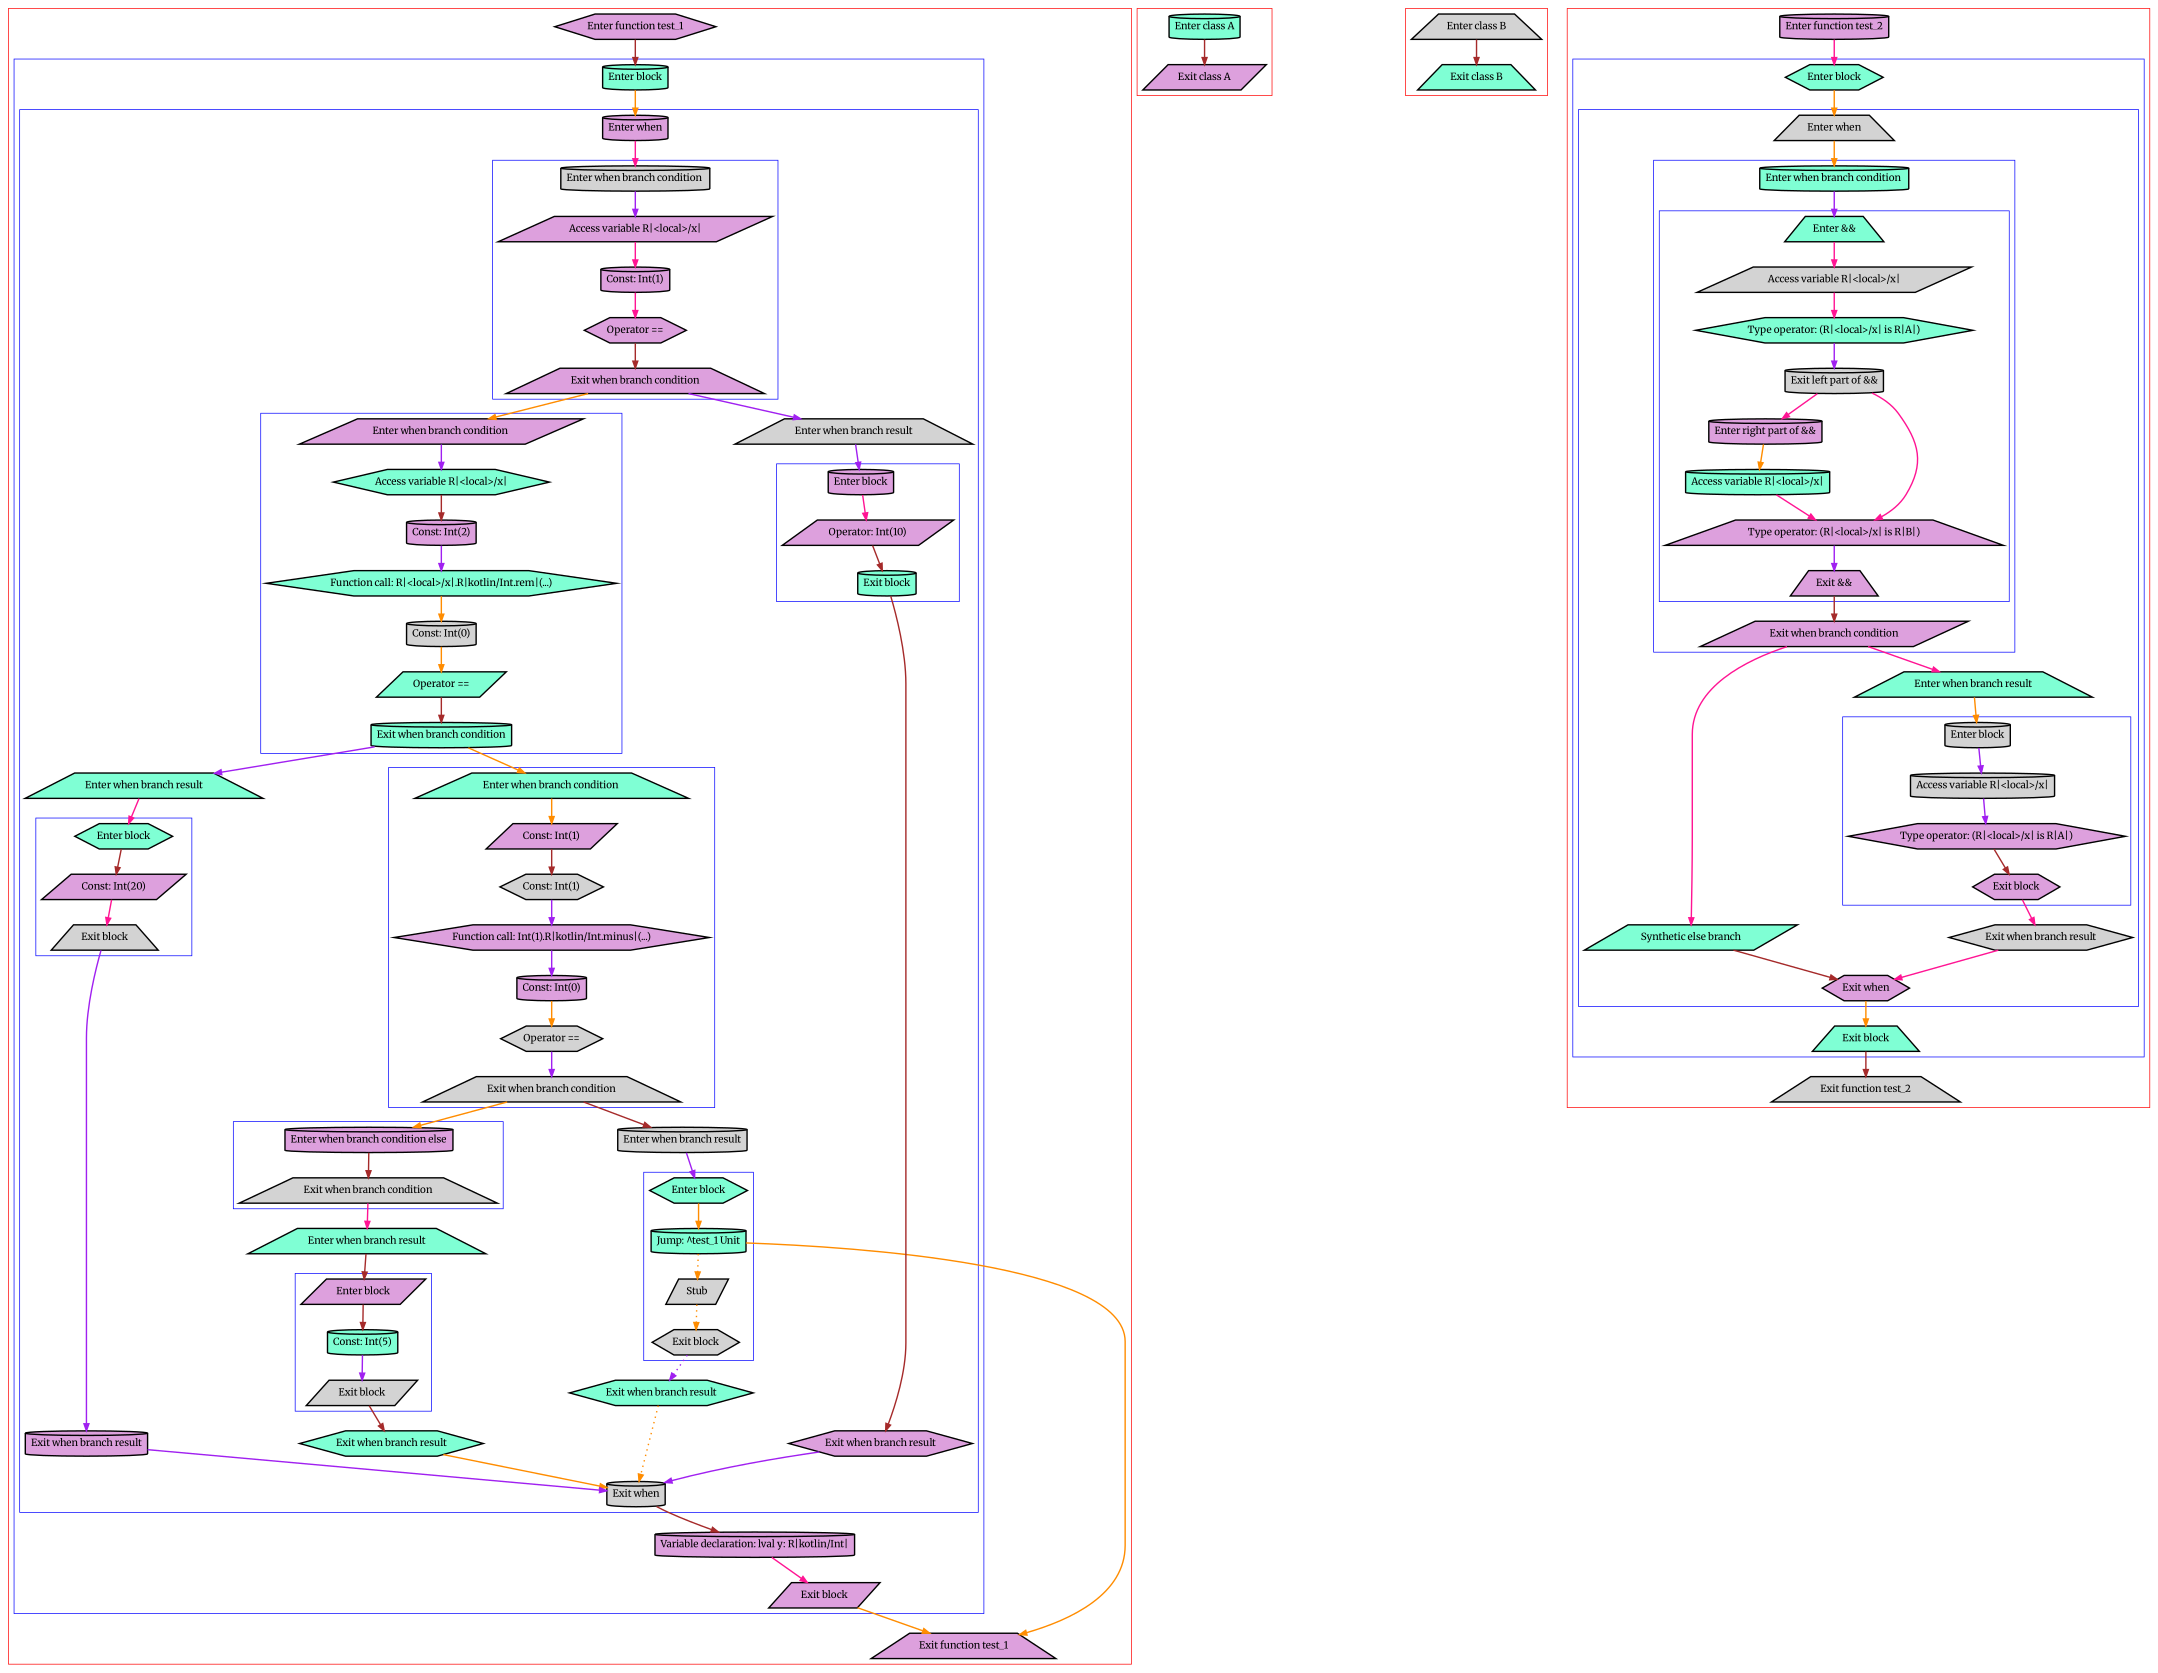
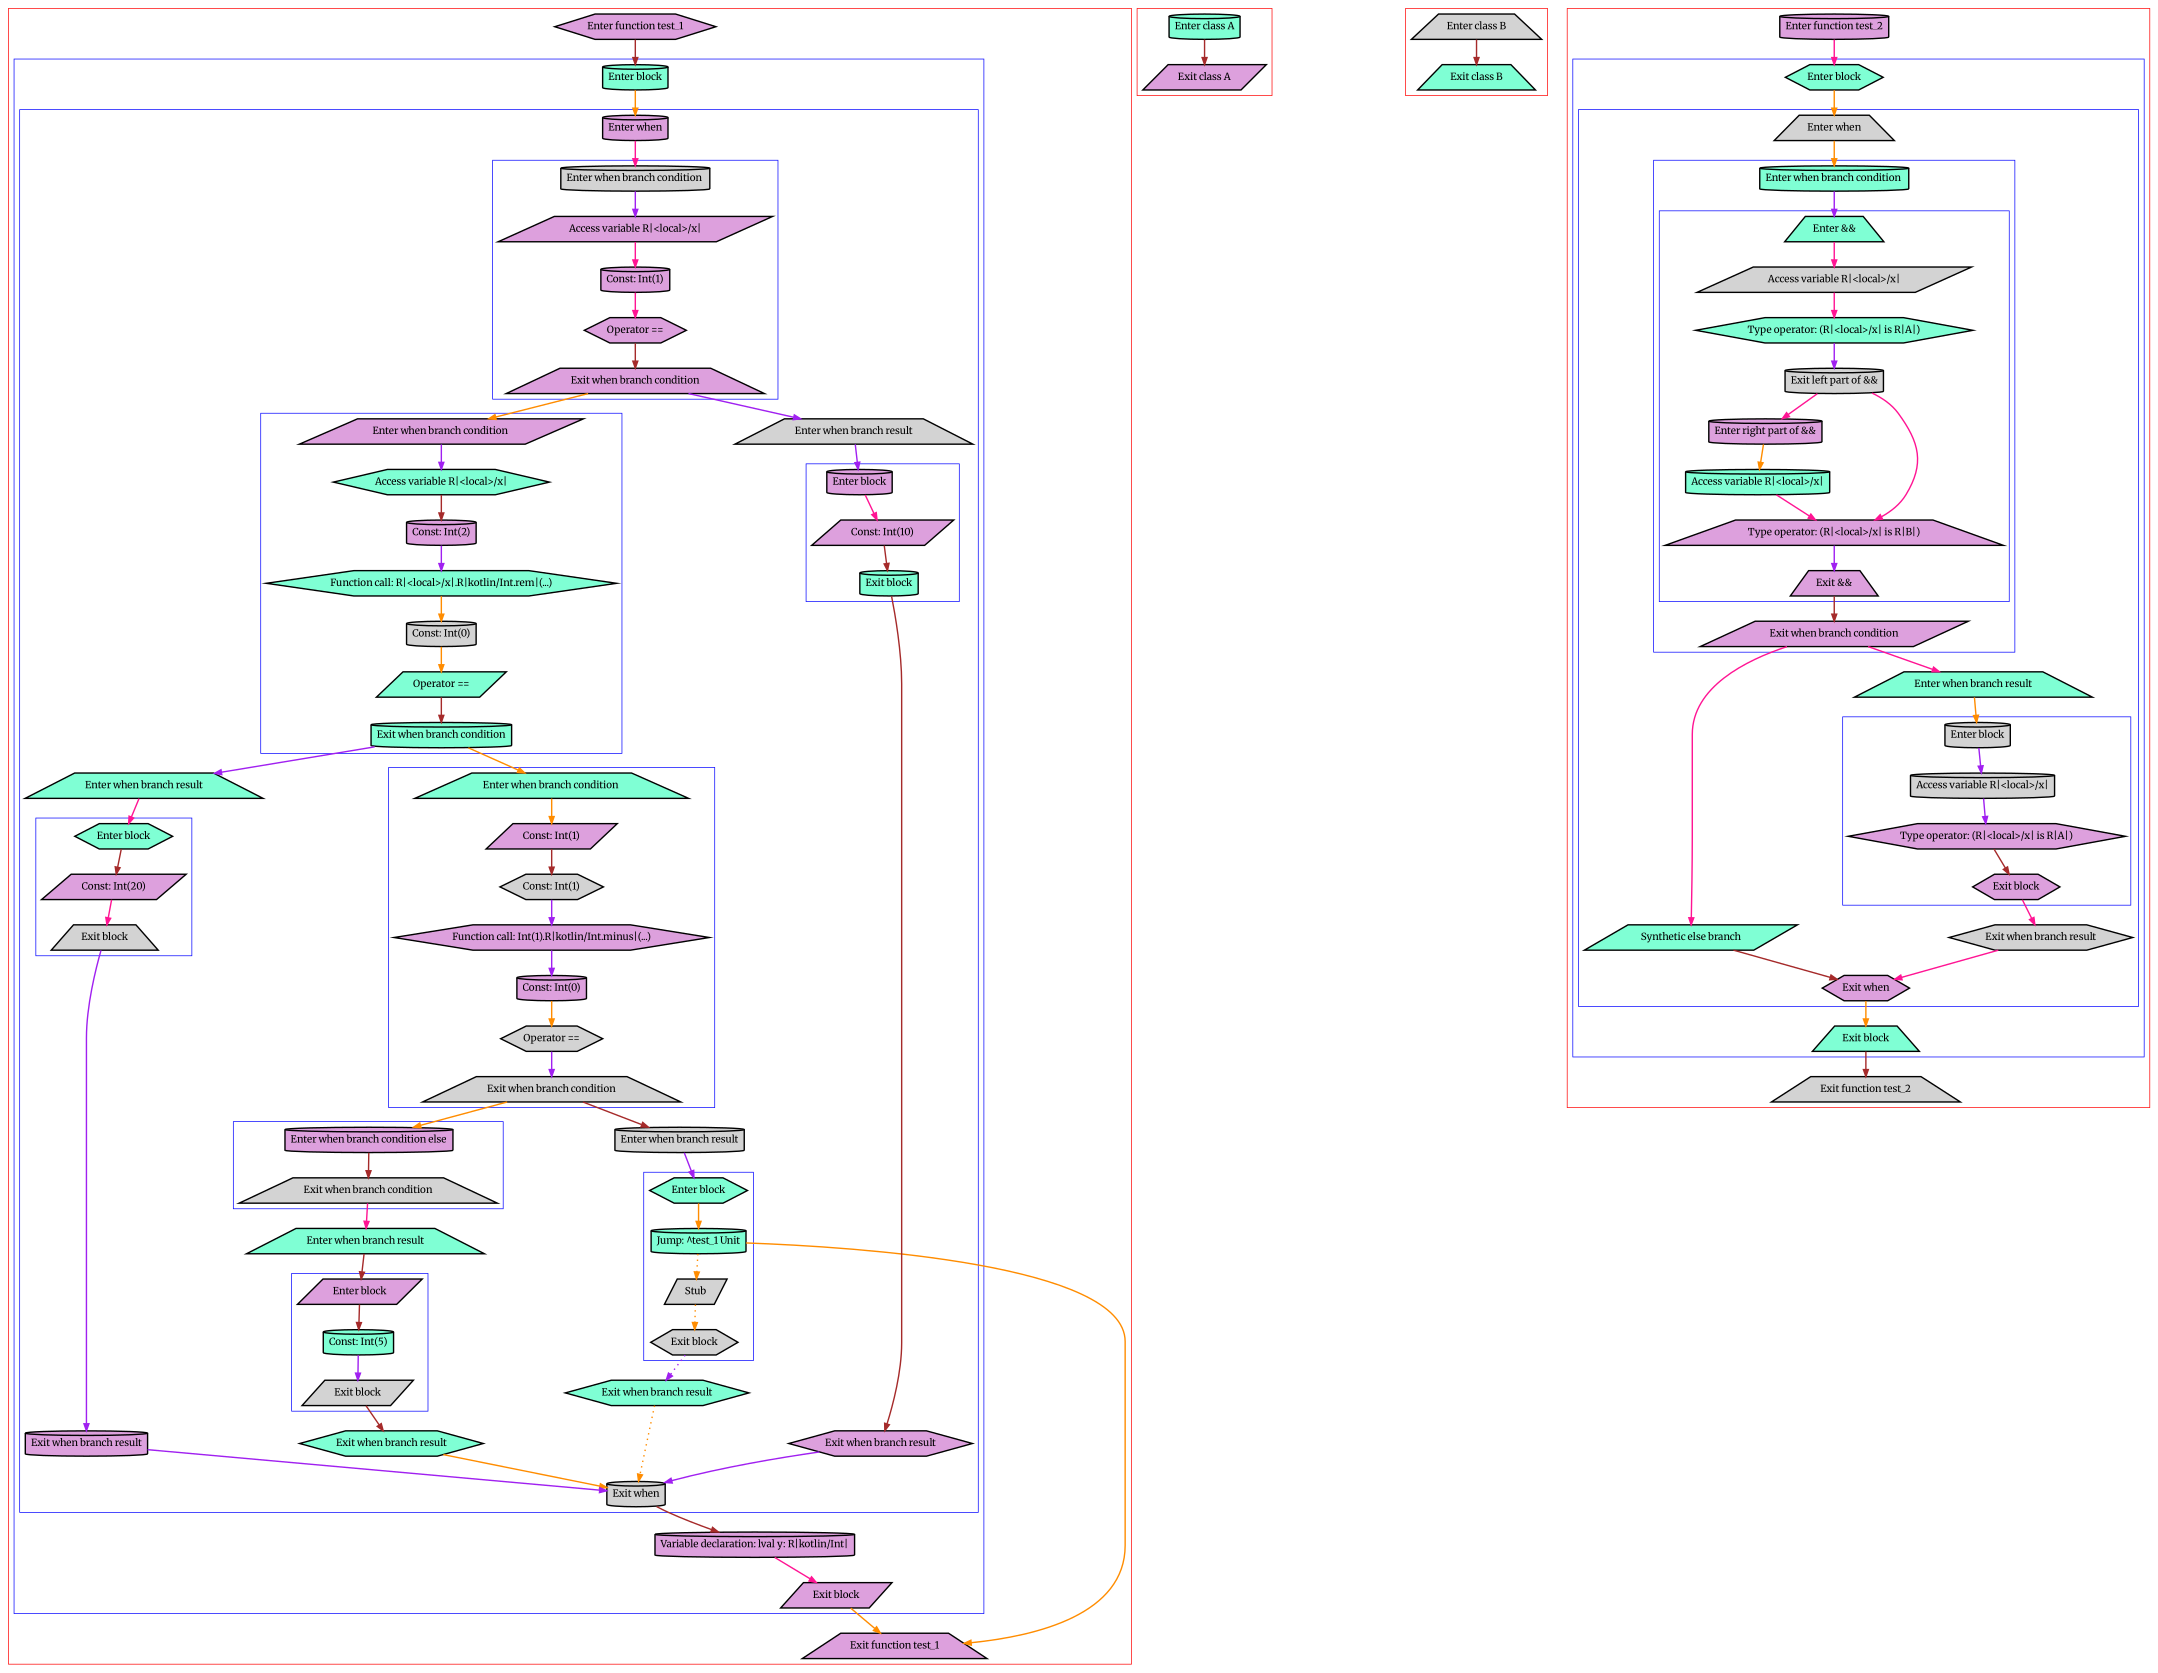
(868, 533) -> (883, 533)
